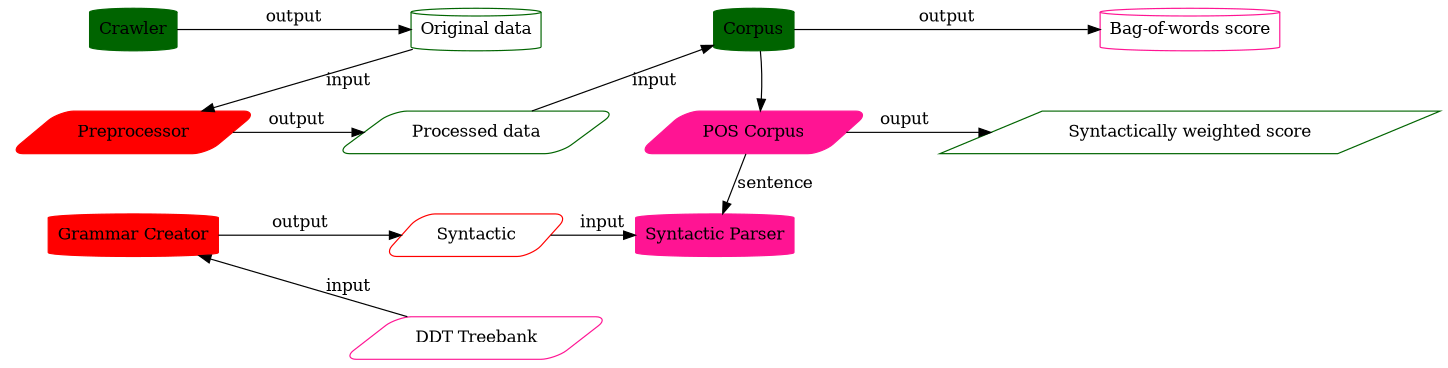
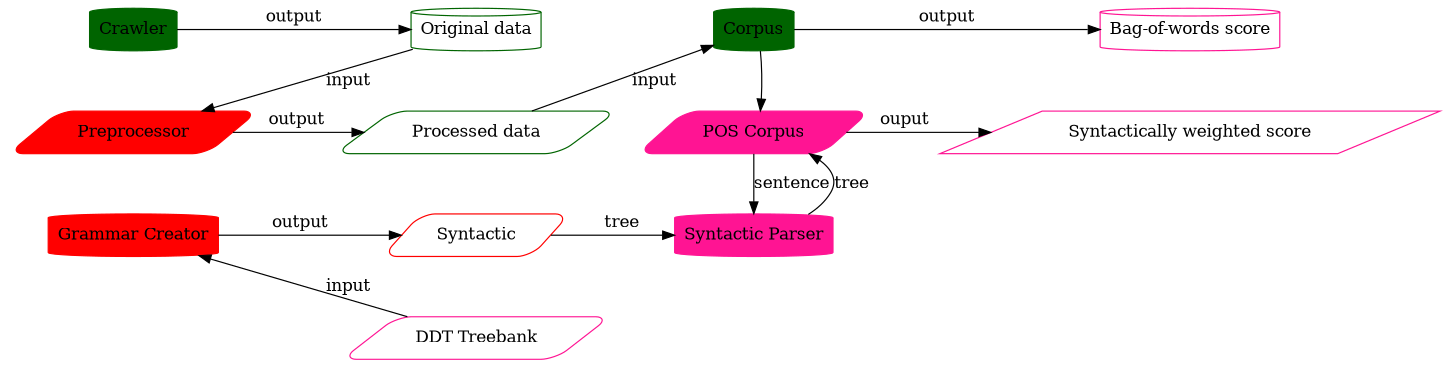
(1190, 132) -> (1190, 132)
none -> (832, 190)
(603, 223) -> (622, 223)
